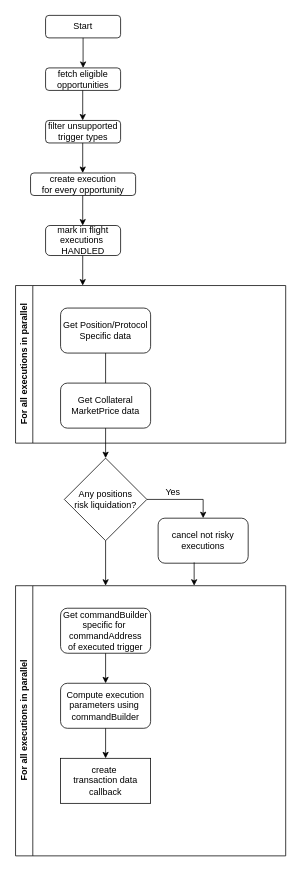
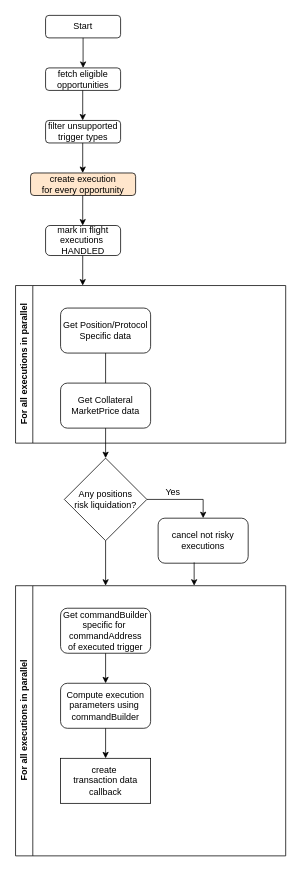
(83, 184) -> (83, 184)
